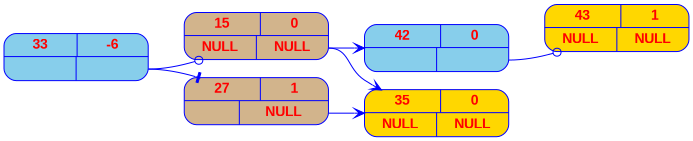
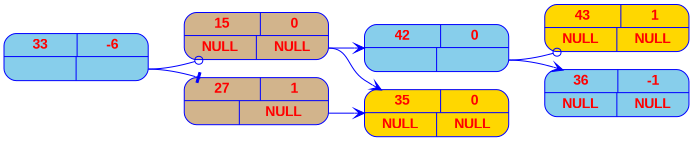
none -> (617, 93)
